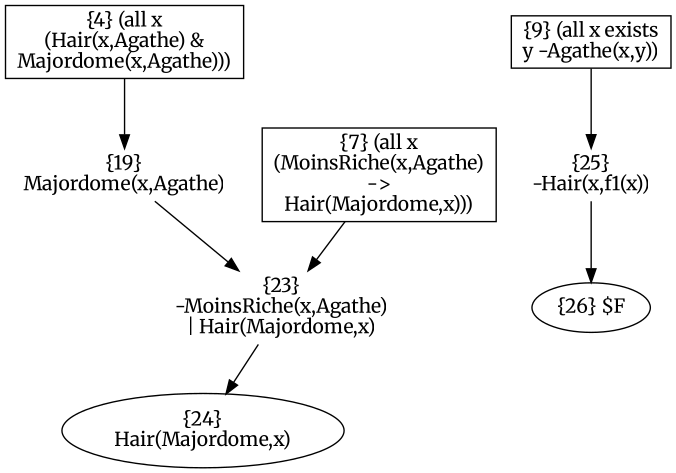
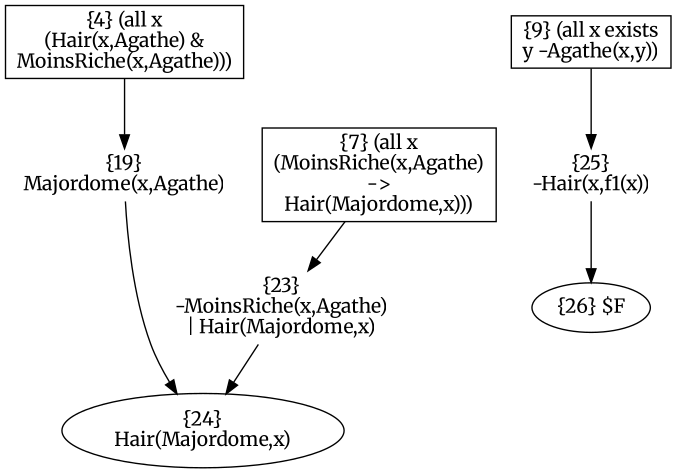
(125, 42) -> (125, 42)
(191, 232) -> (137, 295)
